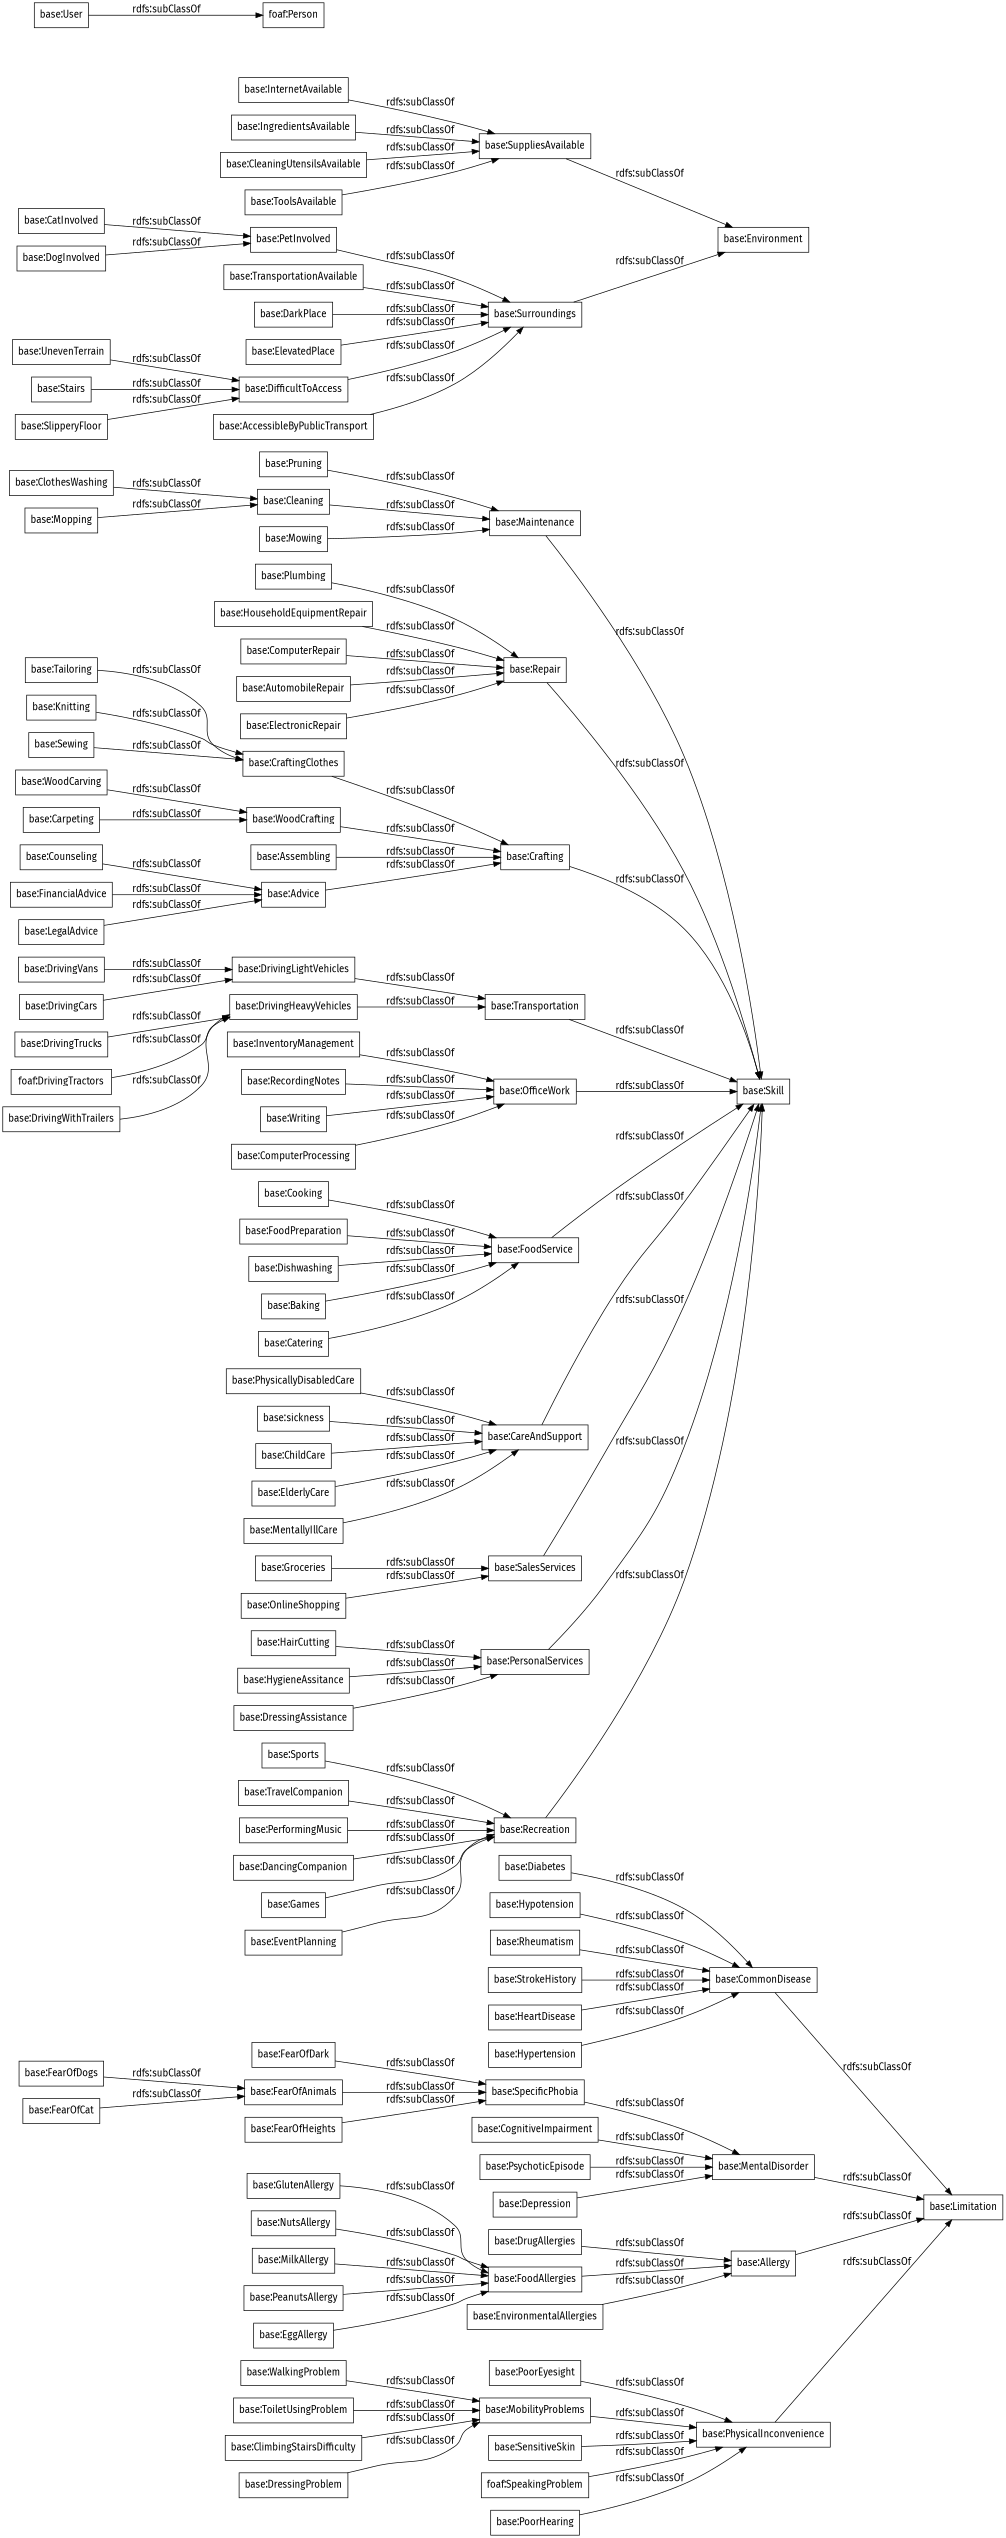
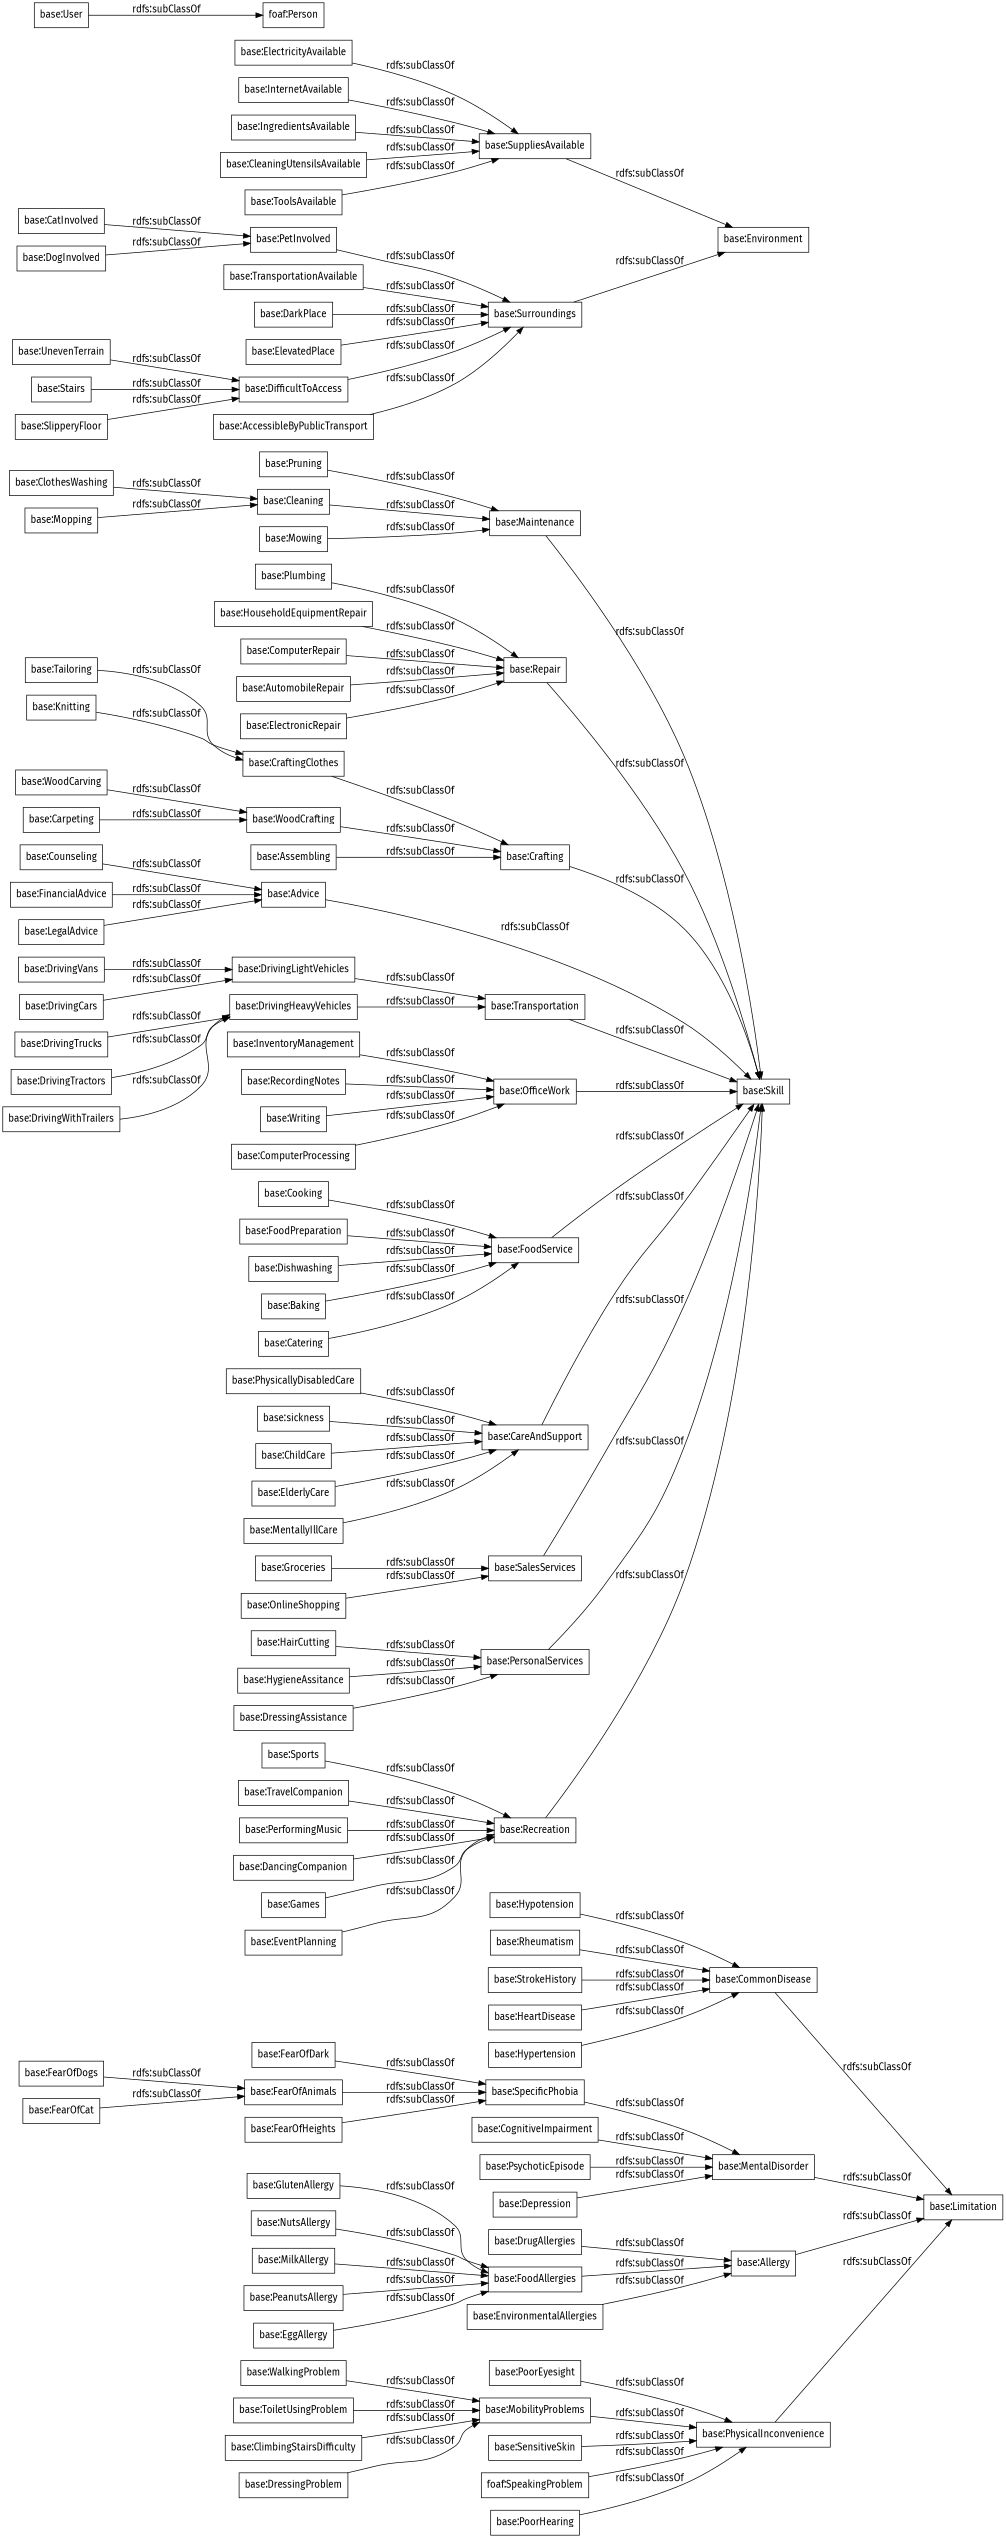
none -> (294, 53)
(61, 745) -> none
(410, 877) -> (548, 959)
(61, 1082) -> (61, 1082)
(535, 1868) -> none
